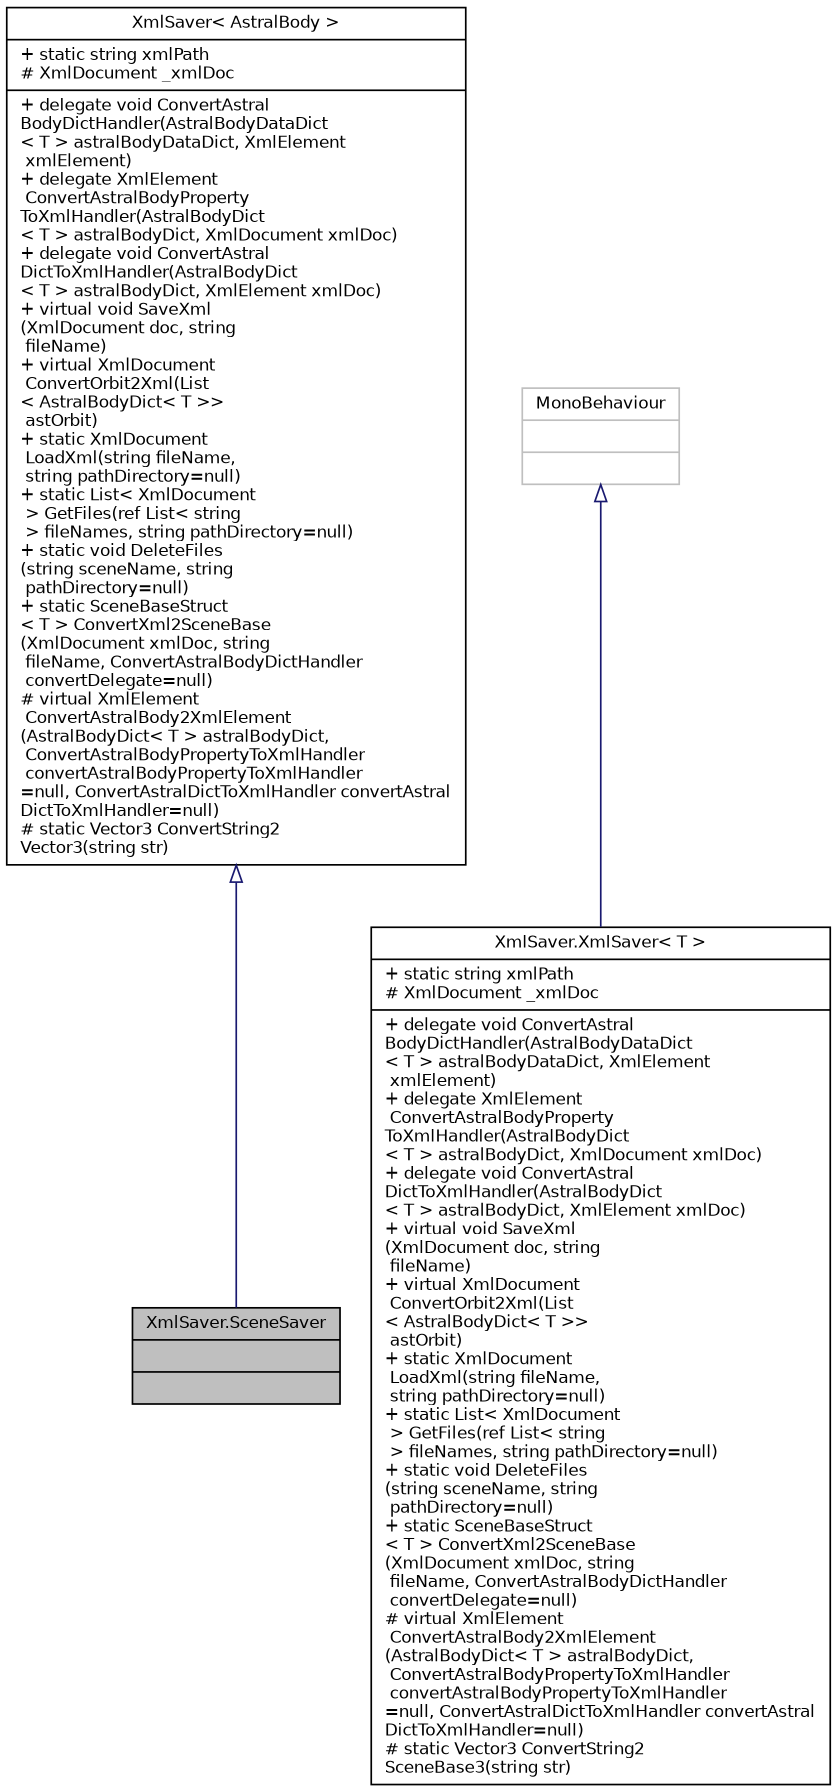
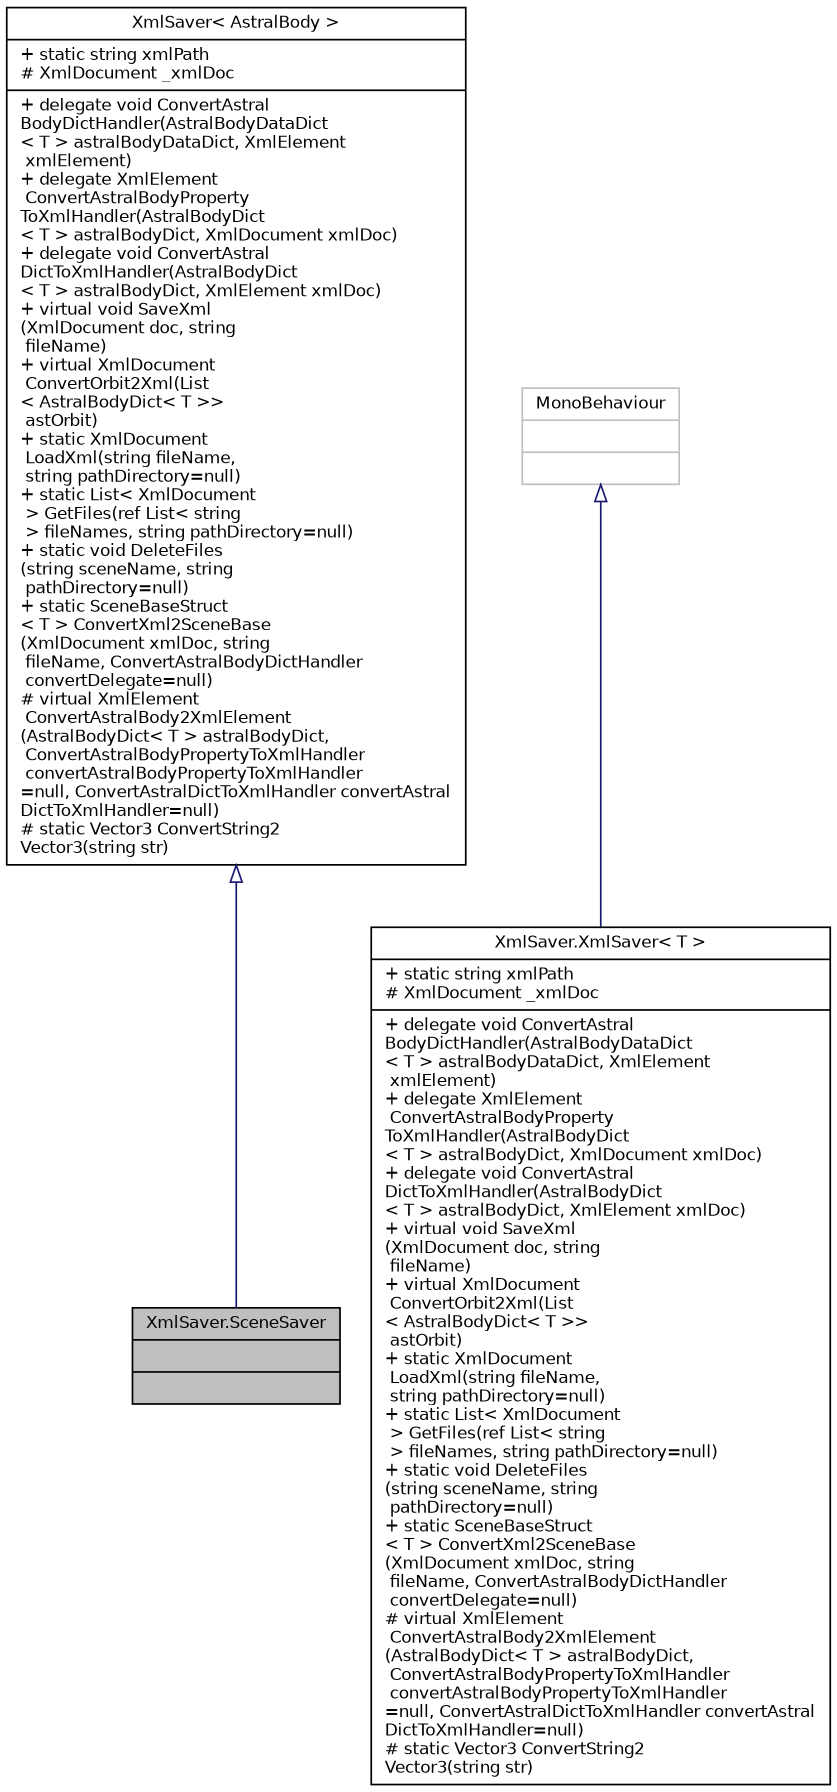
(478, 1768) -> (459, 1768)
